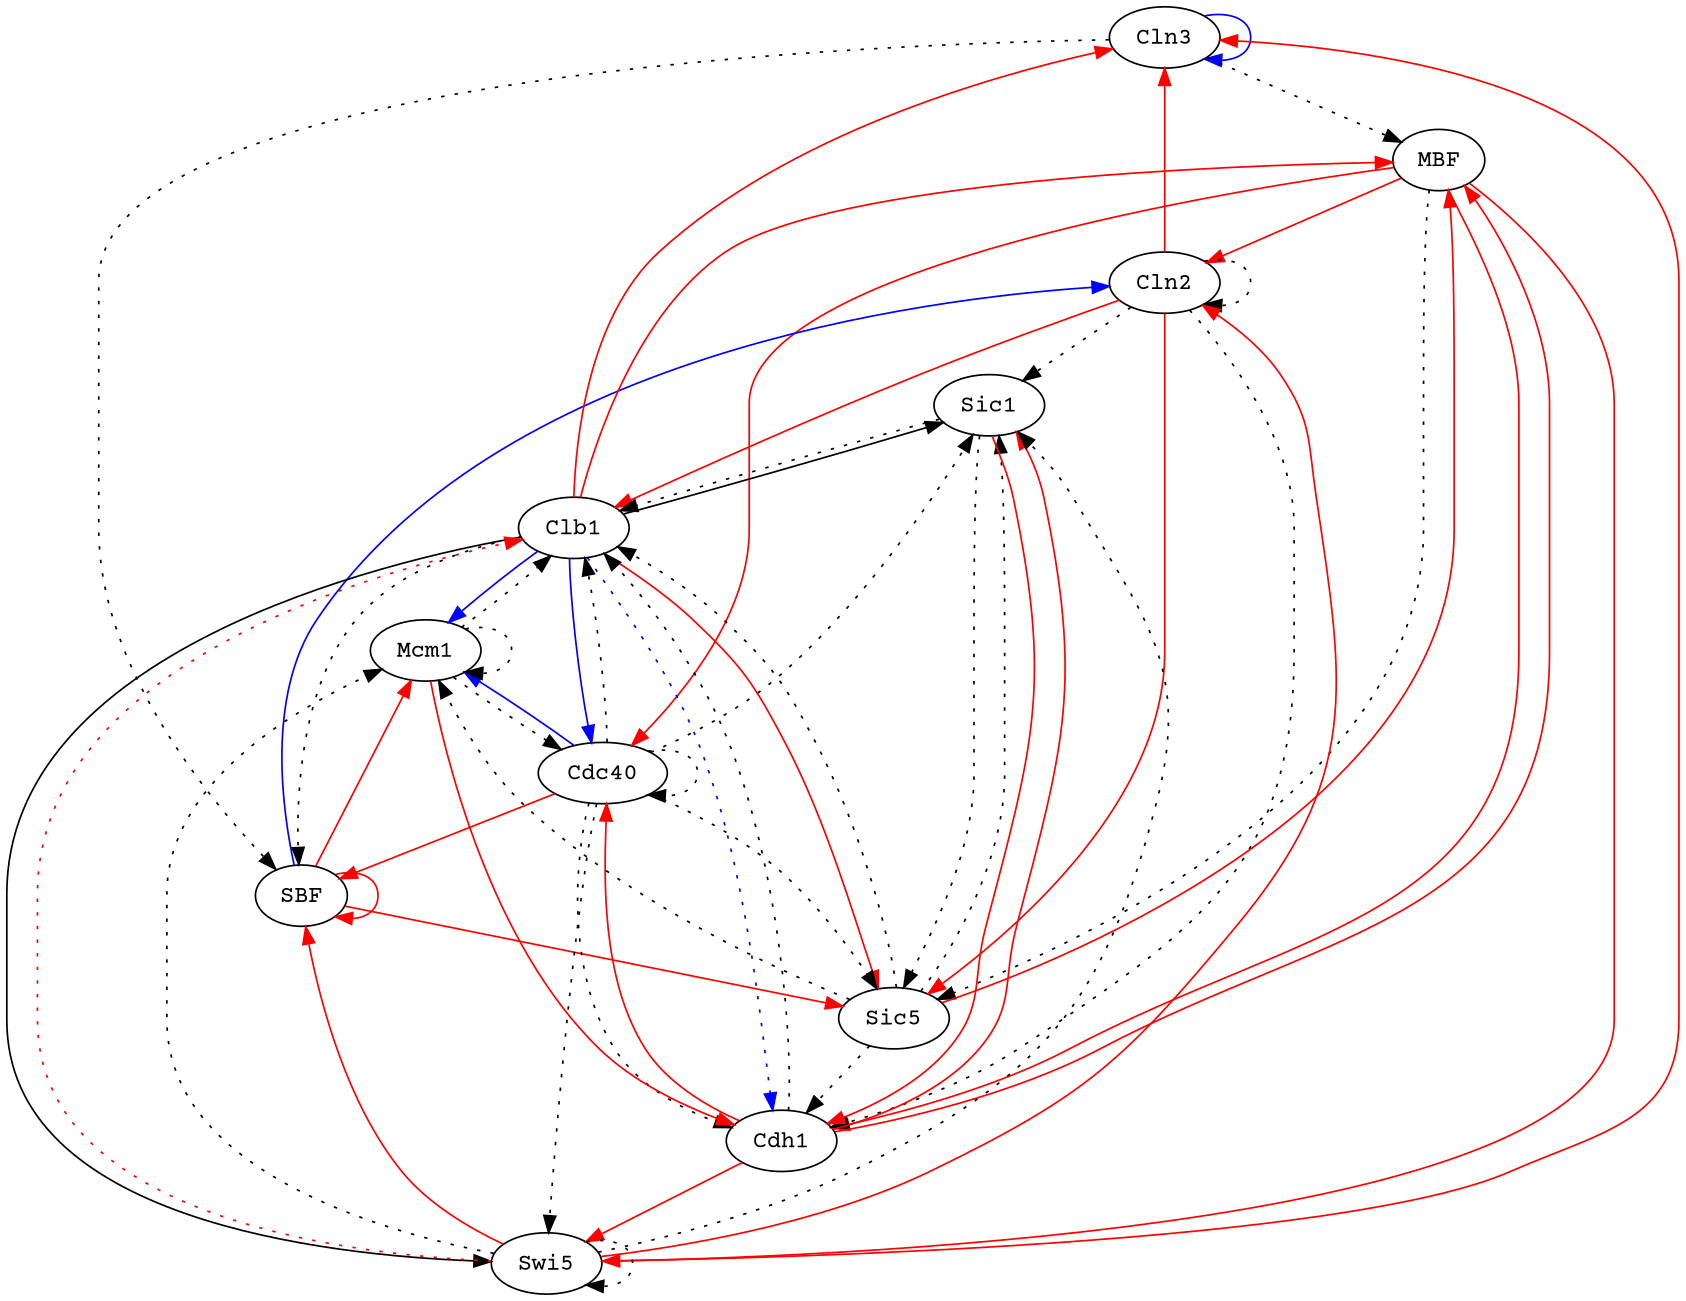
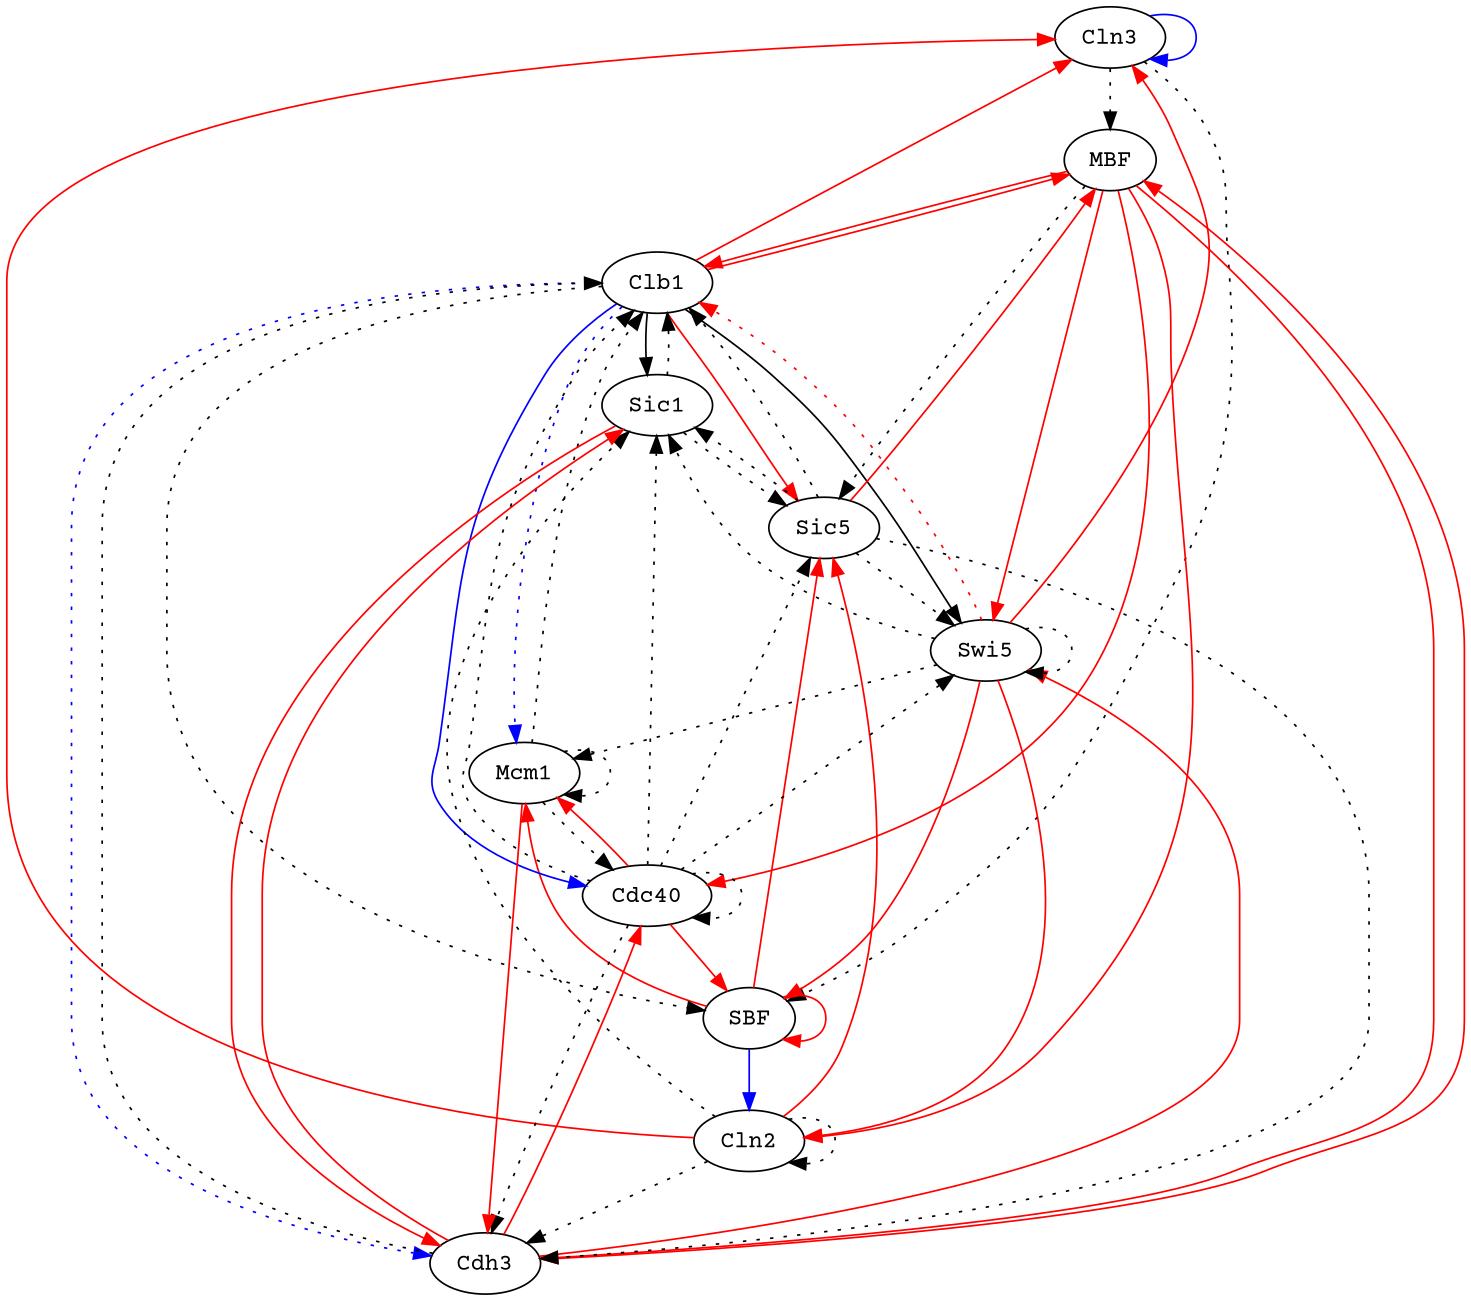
(873, 394) -> (894, 216)
(499, 580) -> (533, 505)
(527, 713) -> (600, 837)
(621, 881) -> (898, 584)
(782, 1141) -> (485, 1263)
